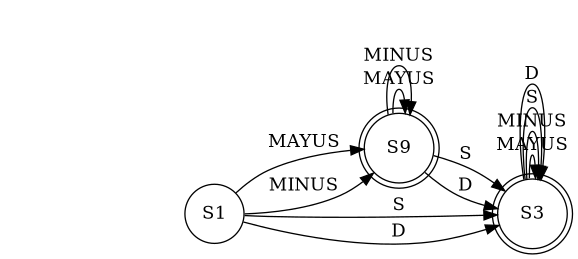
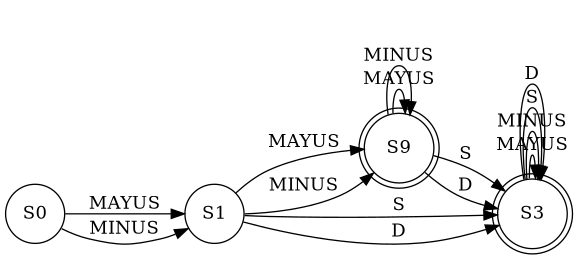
none -> (35, 214)
